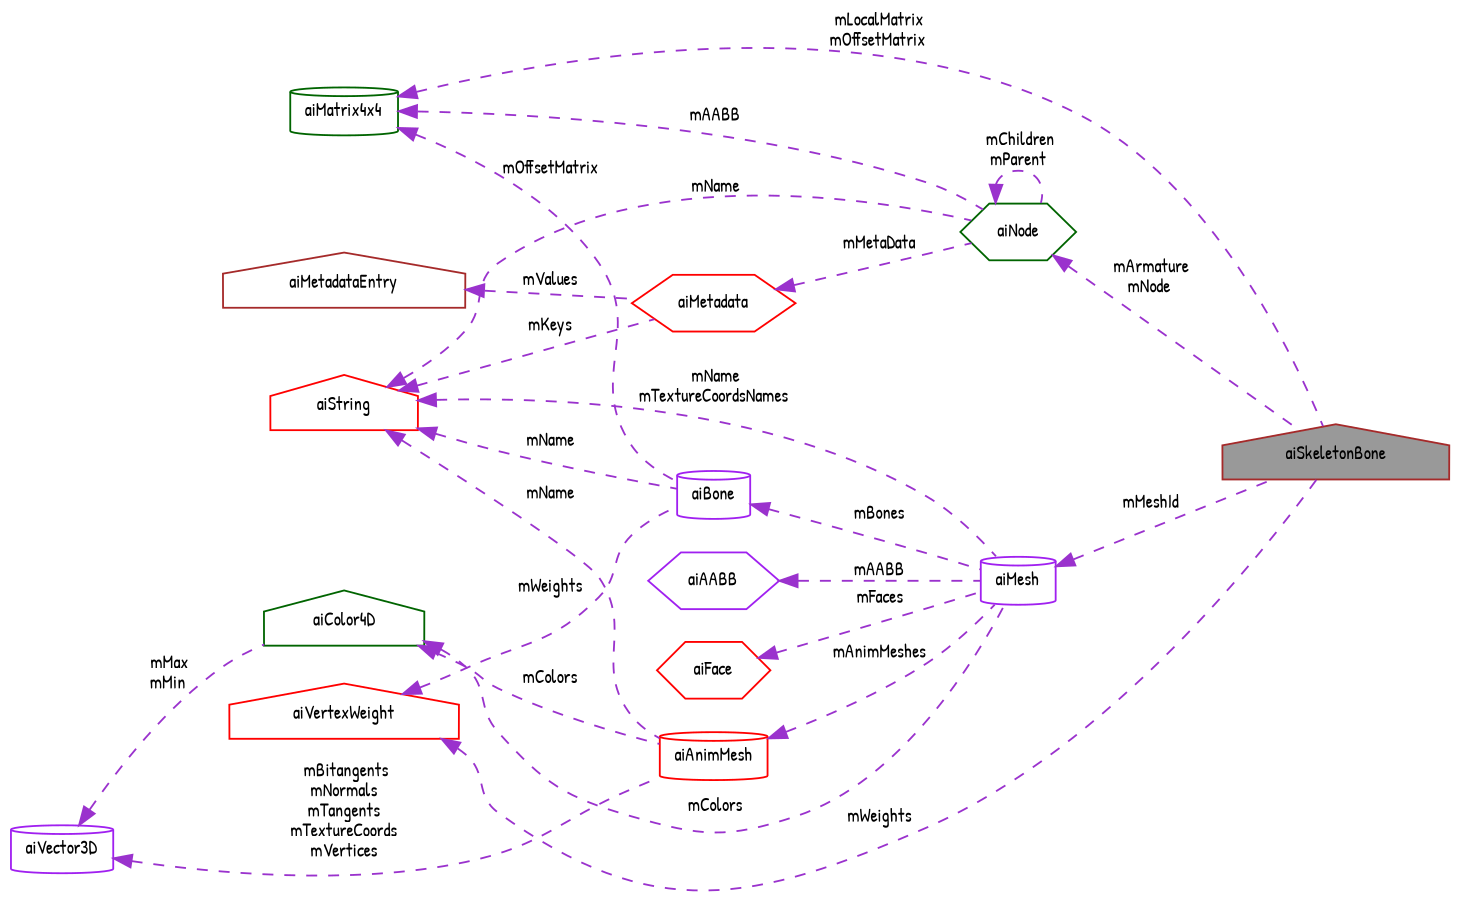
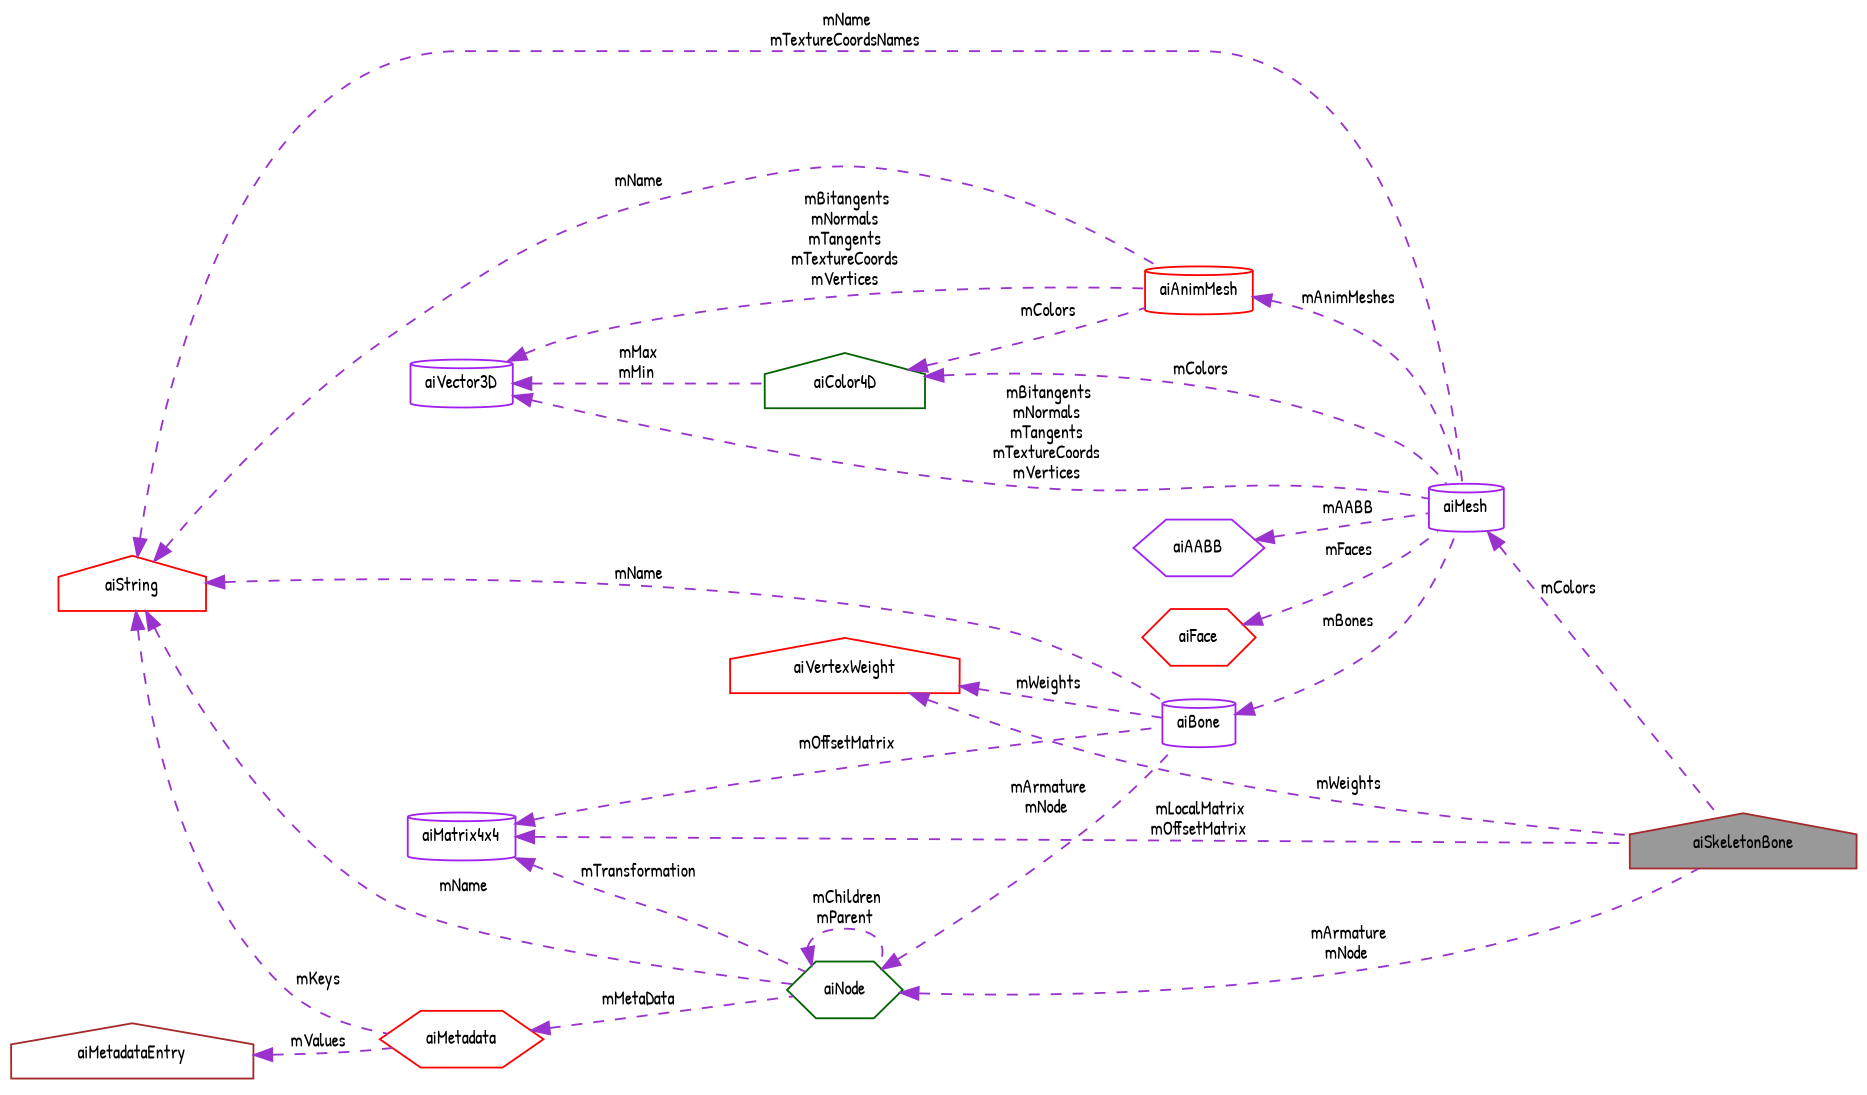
(344, 111) -> (462, 836)
(714, 116) -> (637, 872)
none -> (977, 482)
(1149, 503) -> (1567, 589)
none -> (1043, 862)
